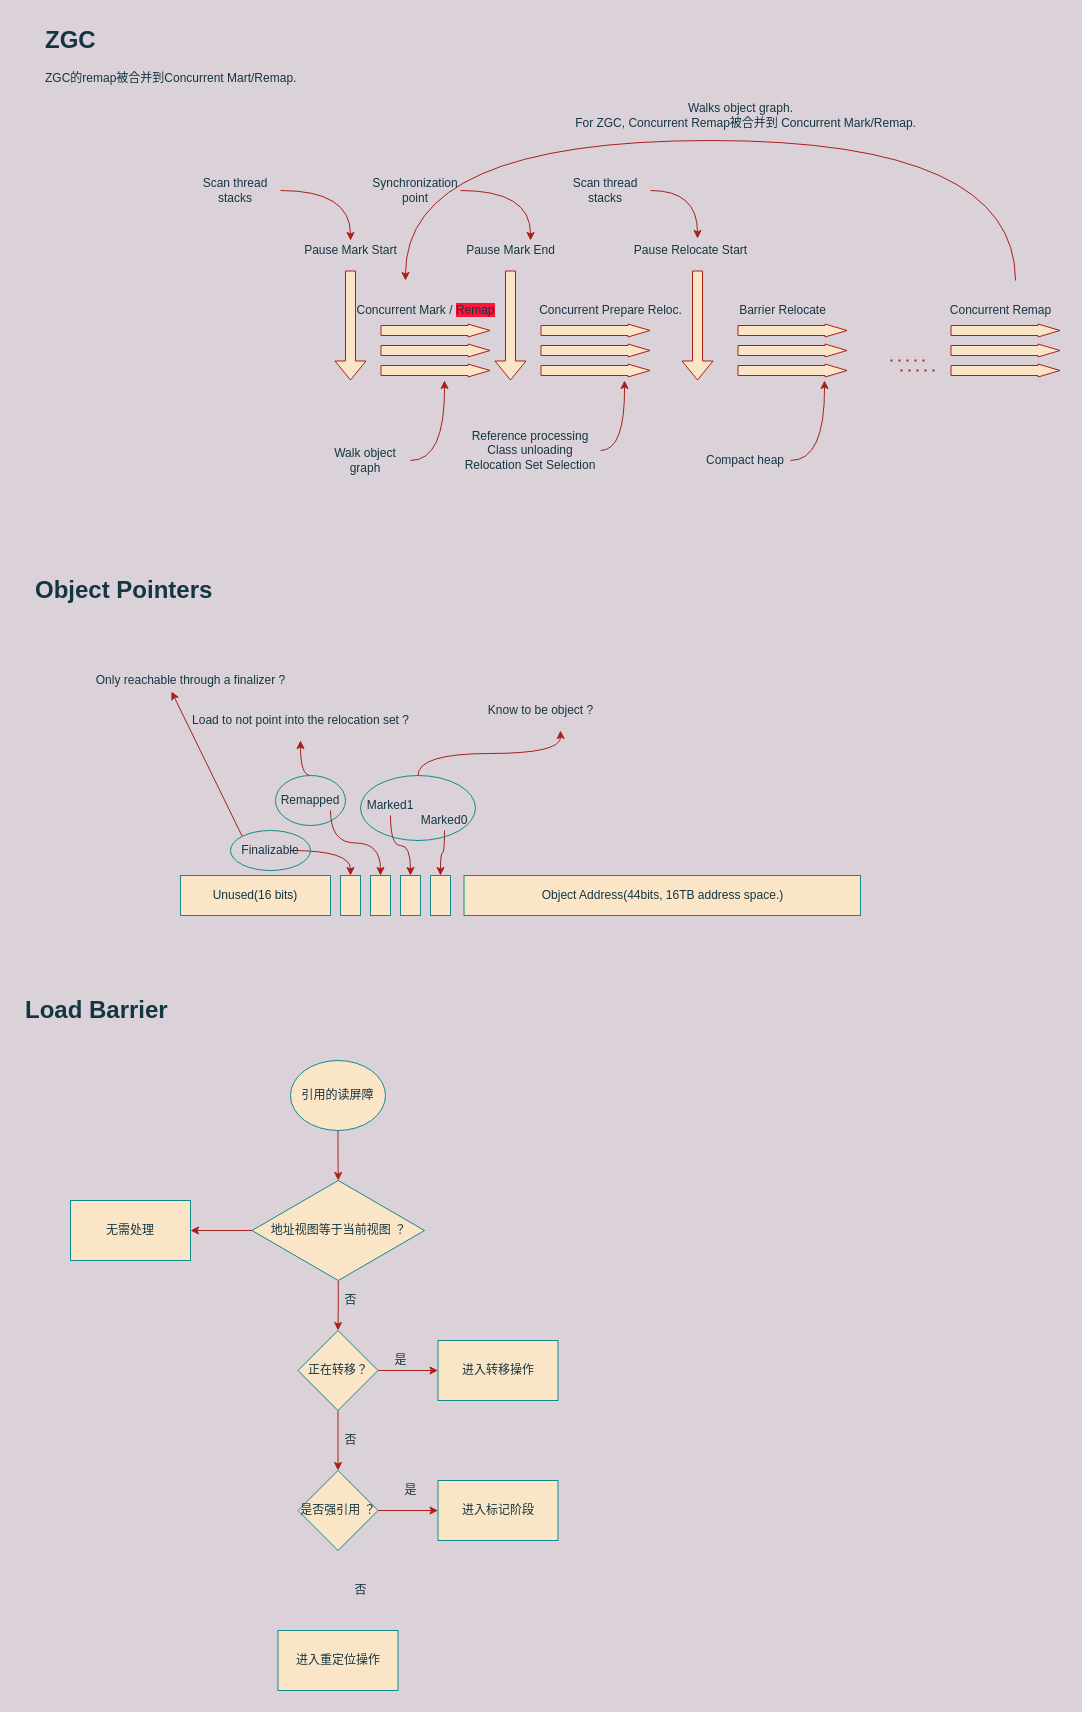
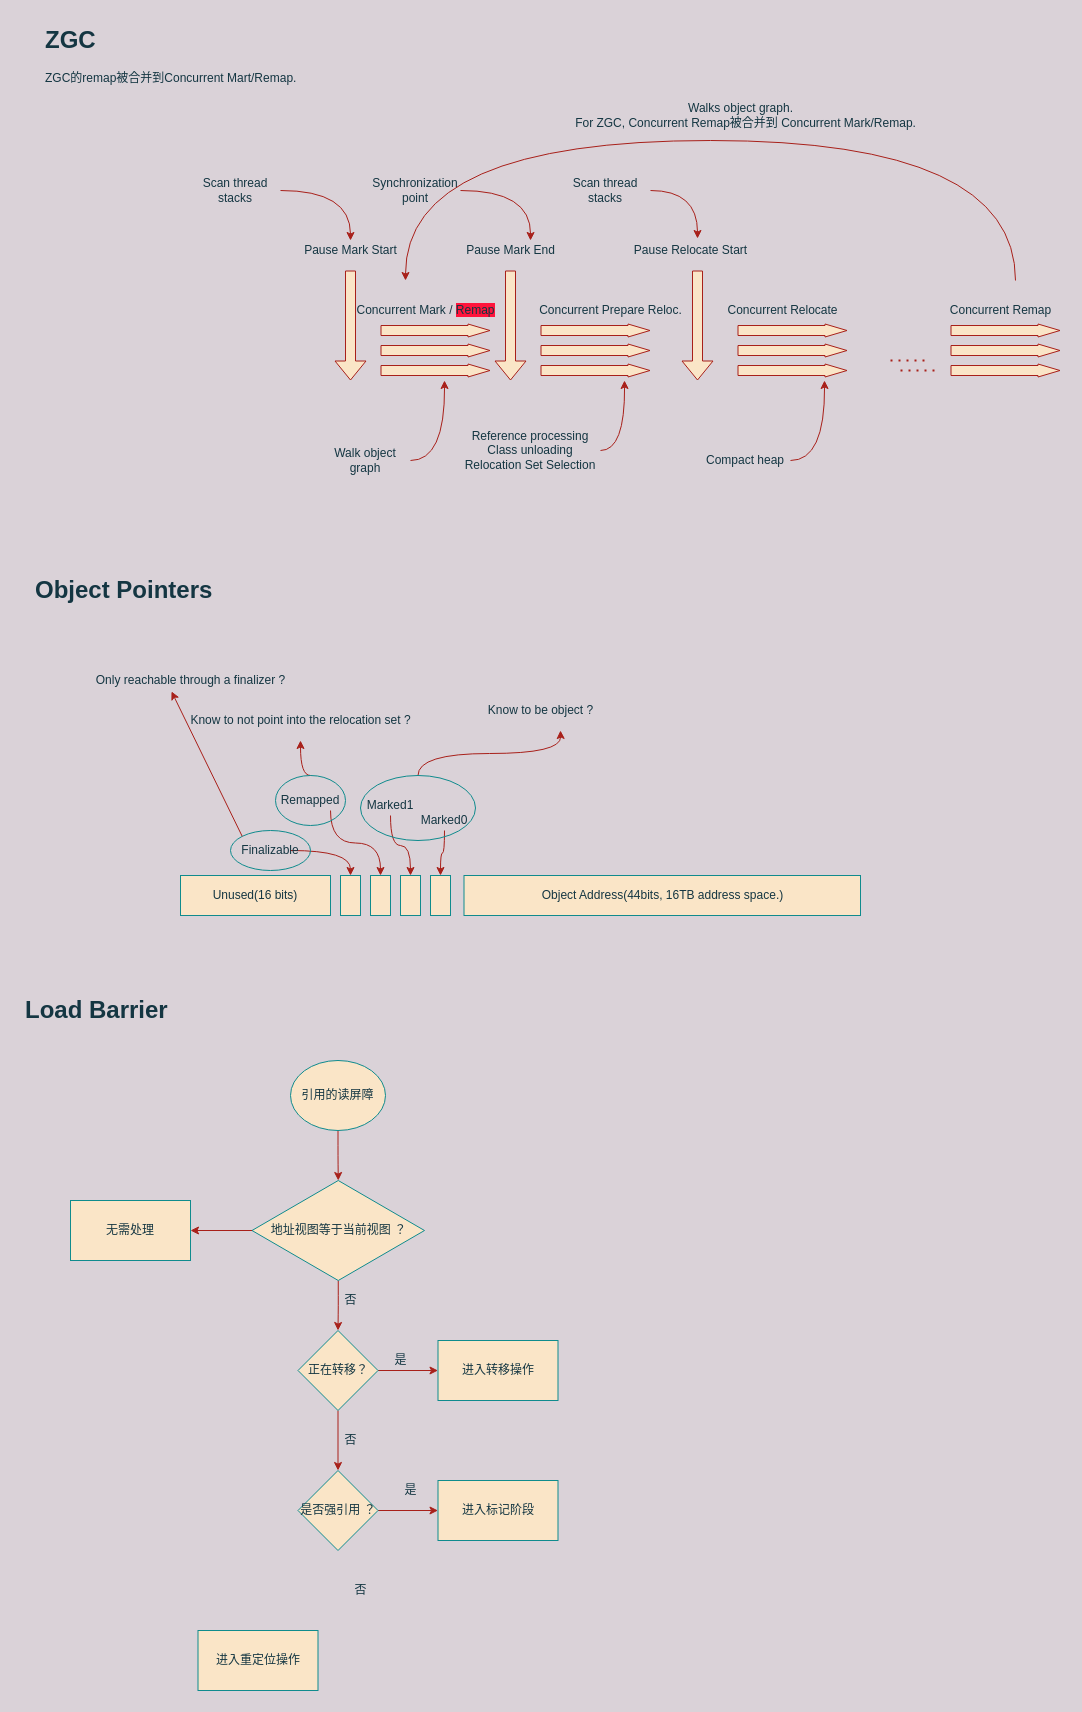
(783, 311) -> (783, 311)
(301, 721) -> (301, 721)
(338, 1661) -> (258, 1661)
